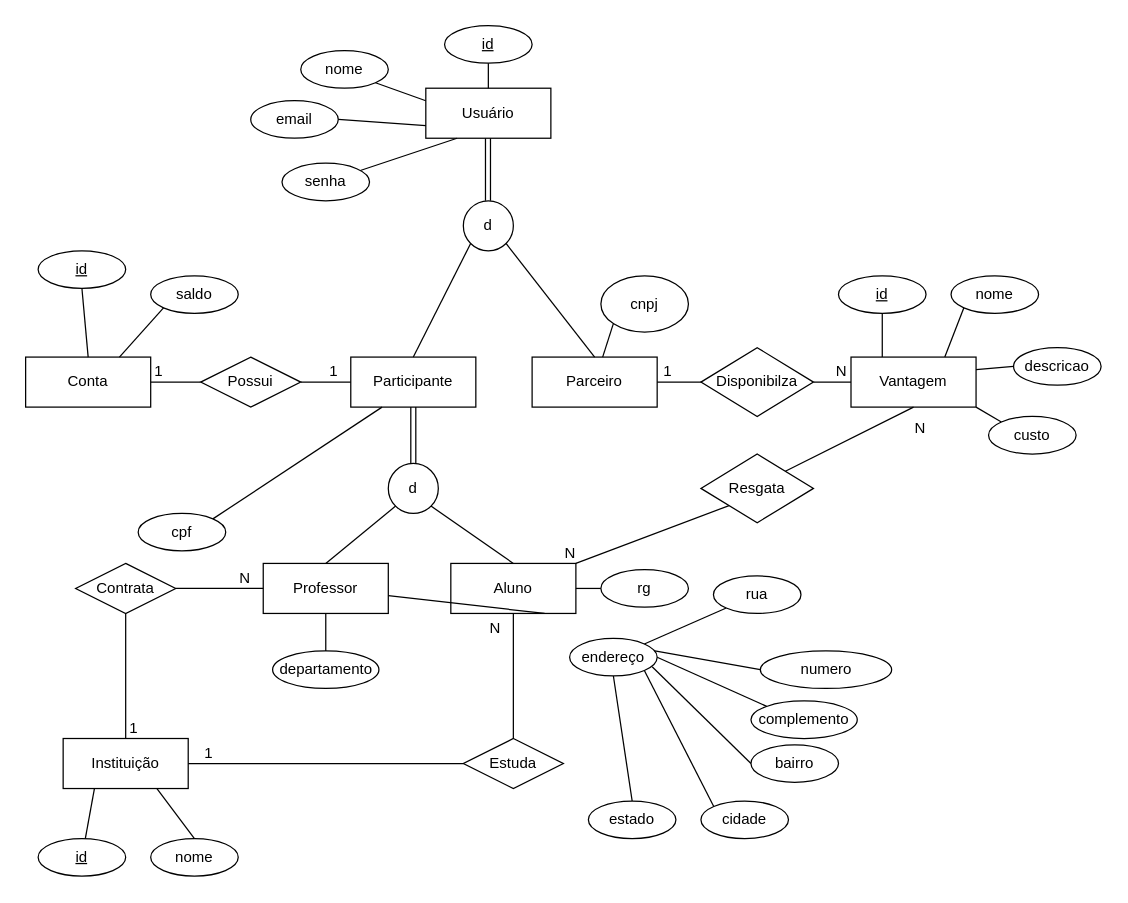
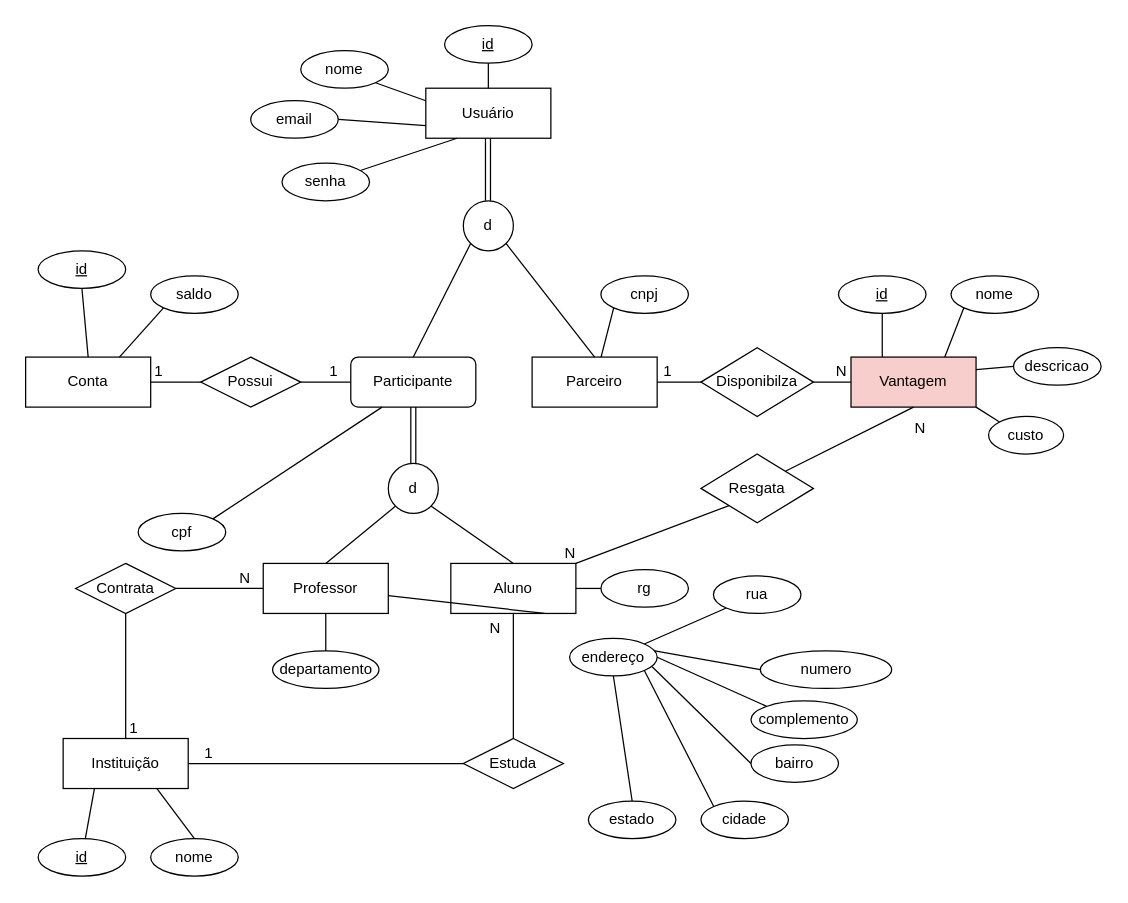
(644, 304) -> (644, 294)
(413, 382) -> (413, 382)
(913, 382) -> (913, 382)
(1032, 435) -> (1026, 435)
